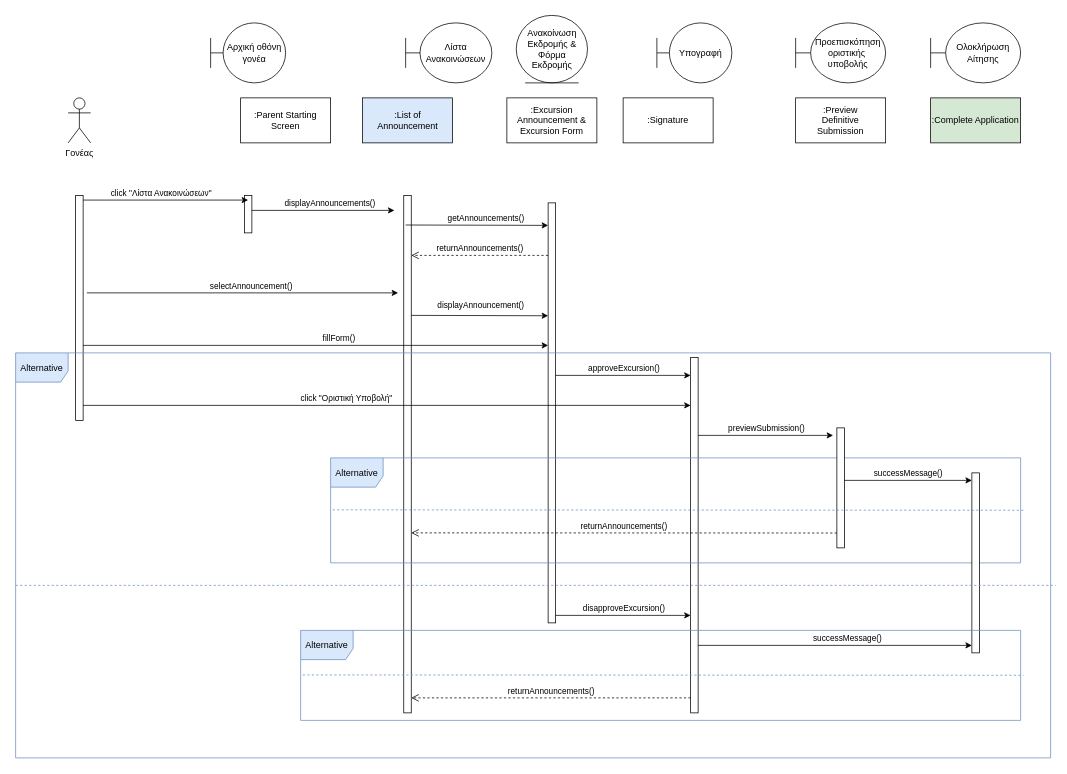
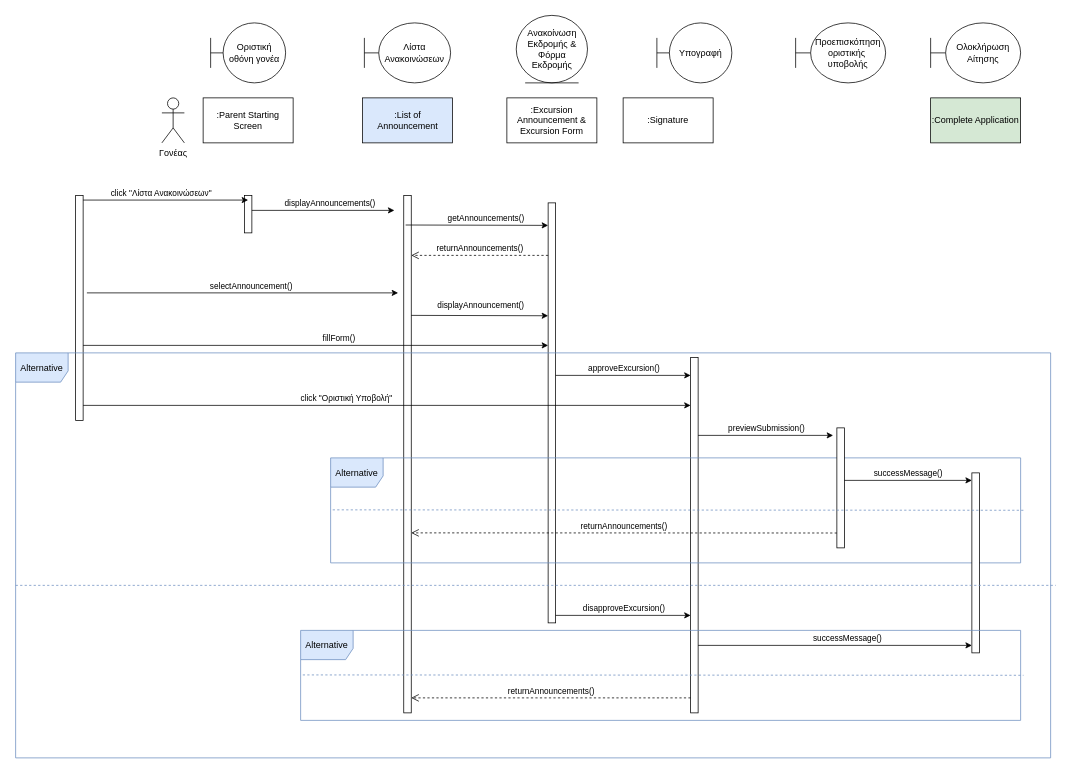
(254, 53) -> (254, 53)
(449, 53) -> (407, 53)
(79, 120) -> (173, 120)
(285, 120) -> (248, 120)
(840, 120) -> none
